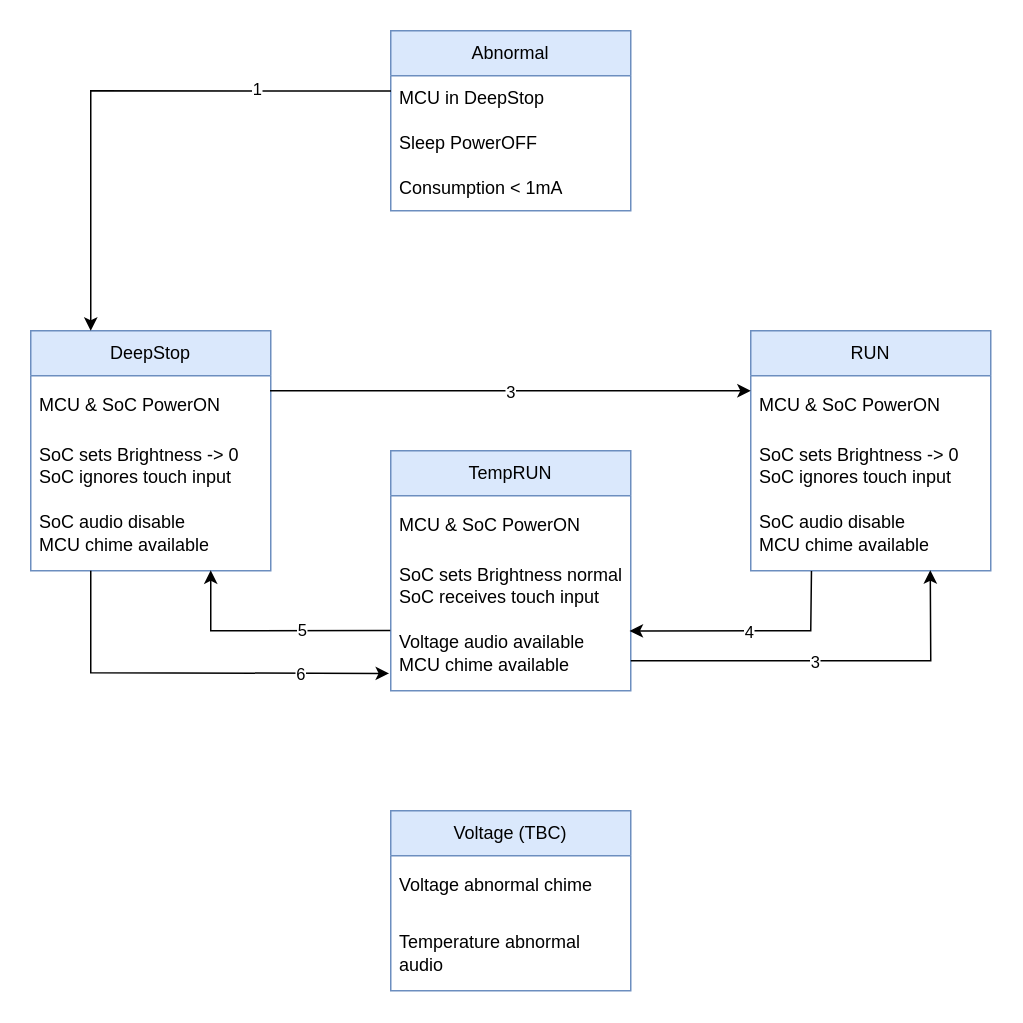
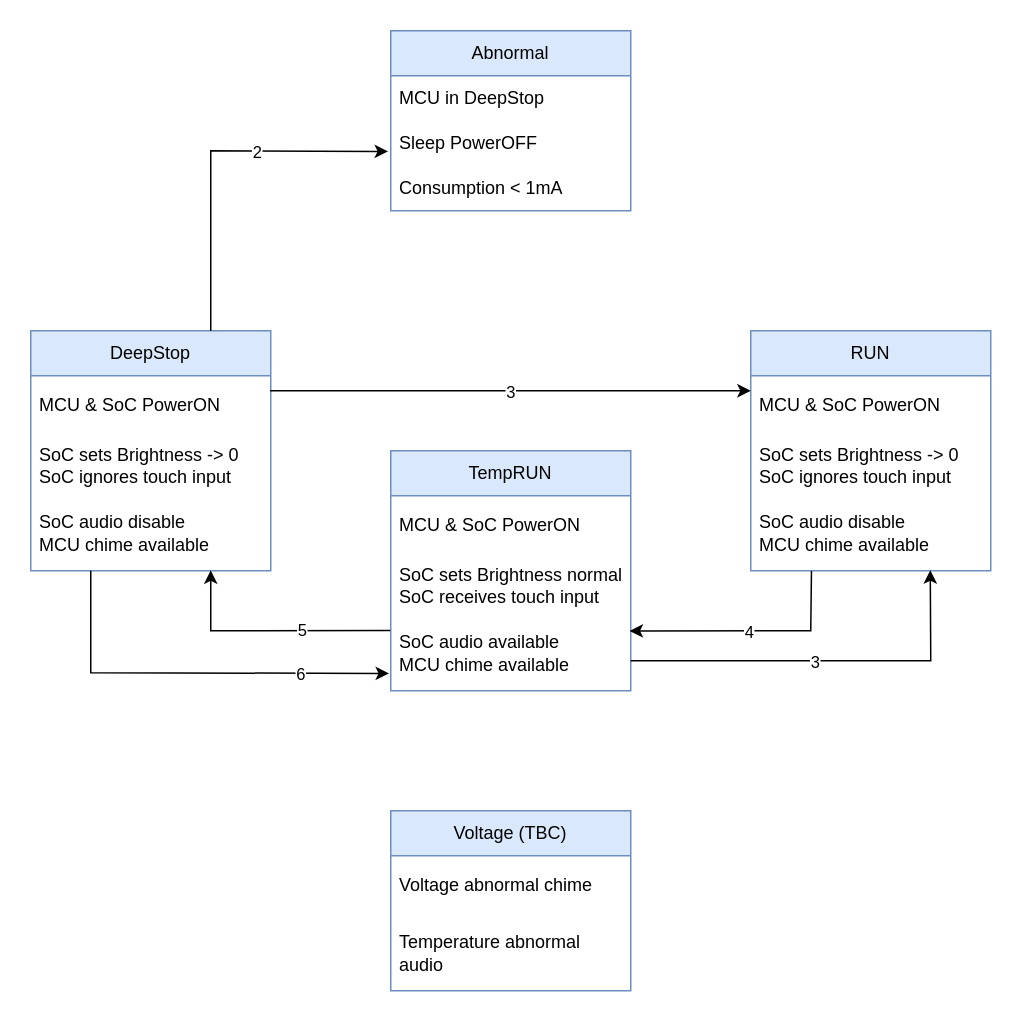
(125, 91) -> none
none -> (211, 158)
(499, 653) -> (481, 653)
